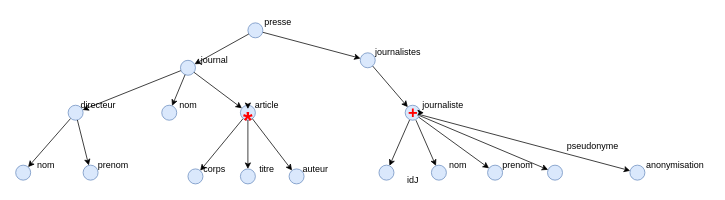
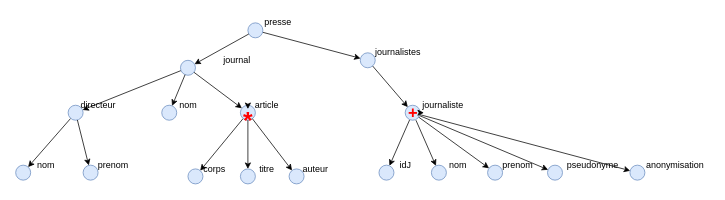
(214, 60) -> (237, 60)
(593, 147) -> (593, 165)
(413, 180) -> (405, 165)
